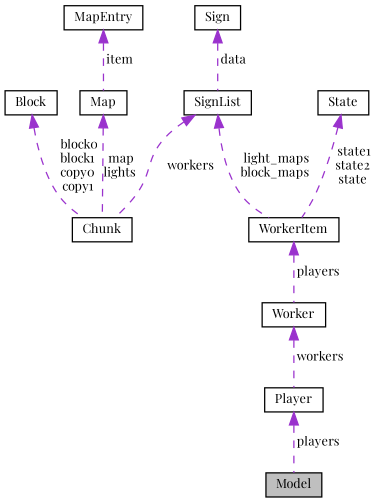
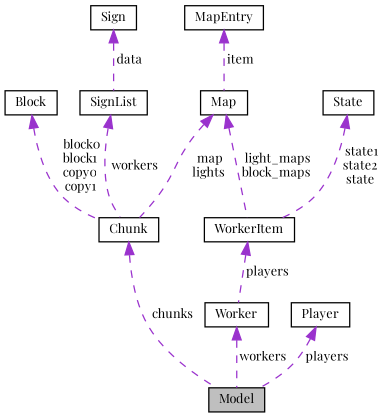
(232, 180) -> (238, 173)
none -> (154, 334)
(294, 364) -> (237, 364)
